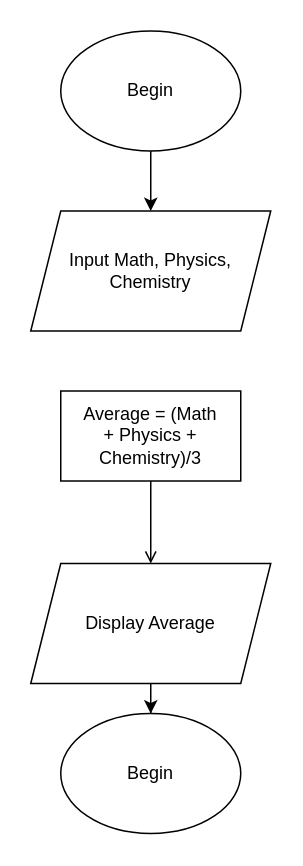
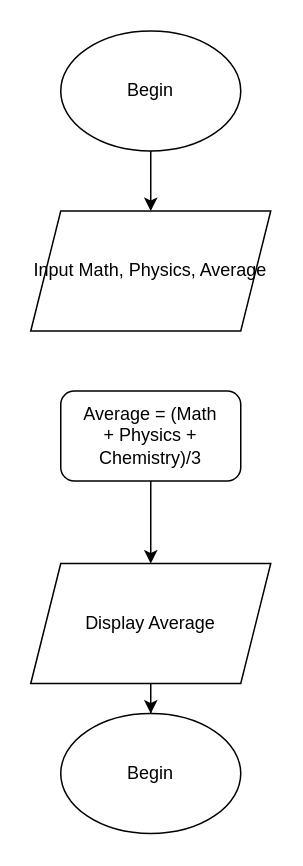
(151, 271) -> (151, 271)
(151, 436) -> (151, 436)
(151, 554) -> (151, 552)
